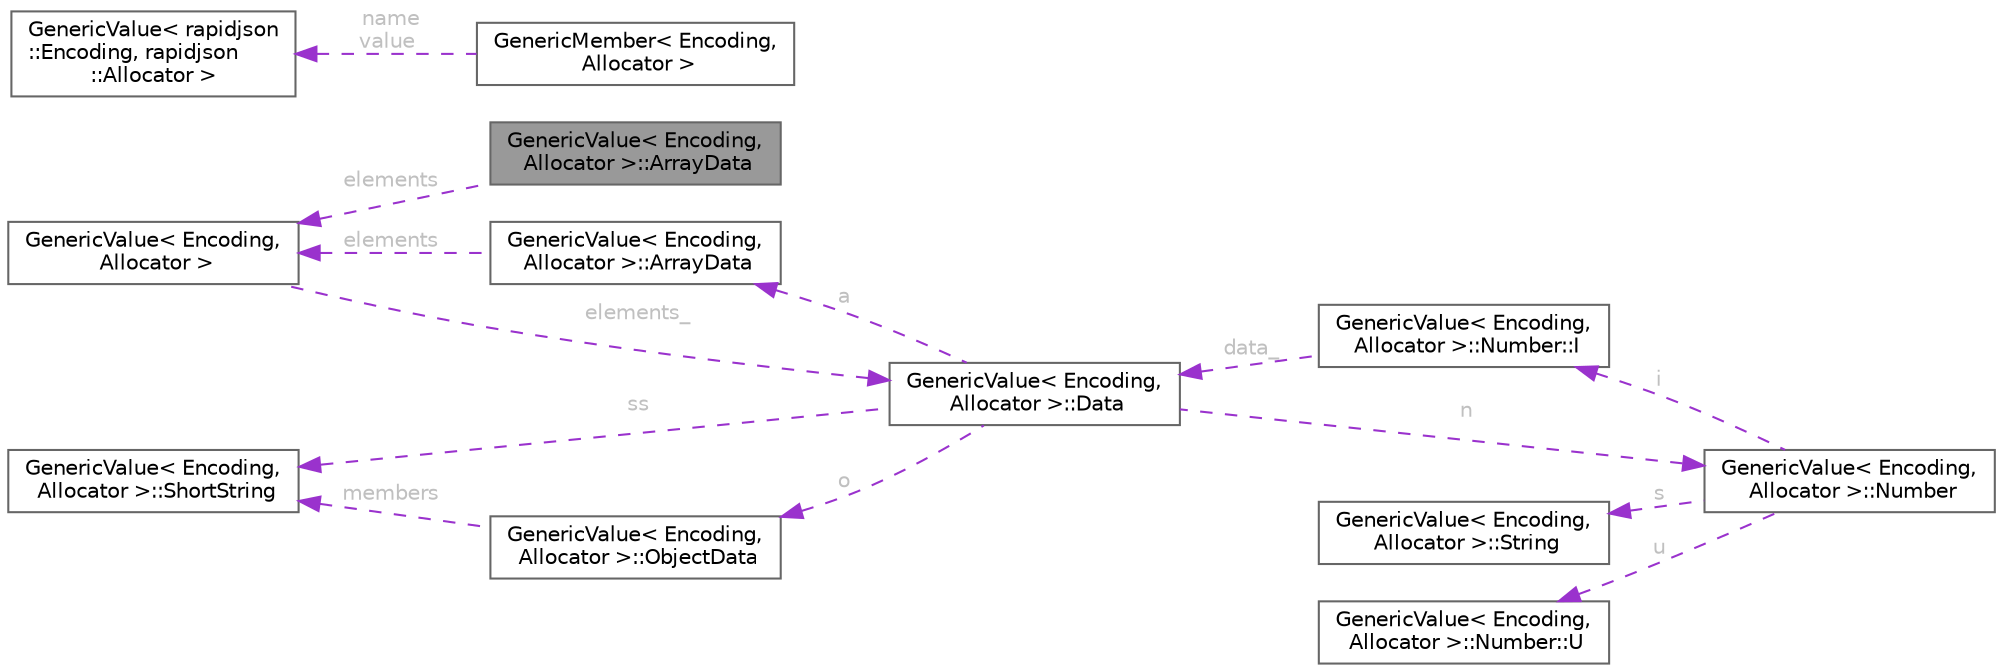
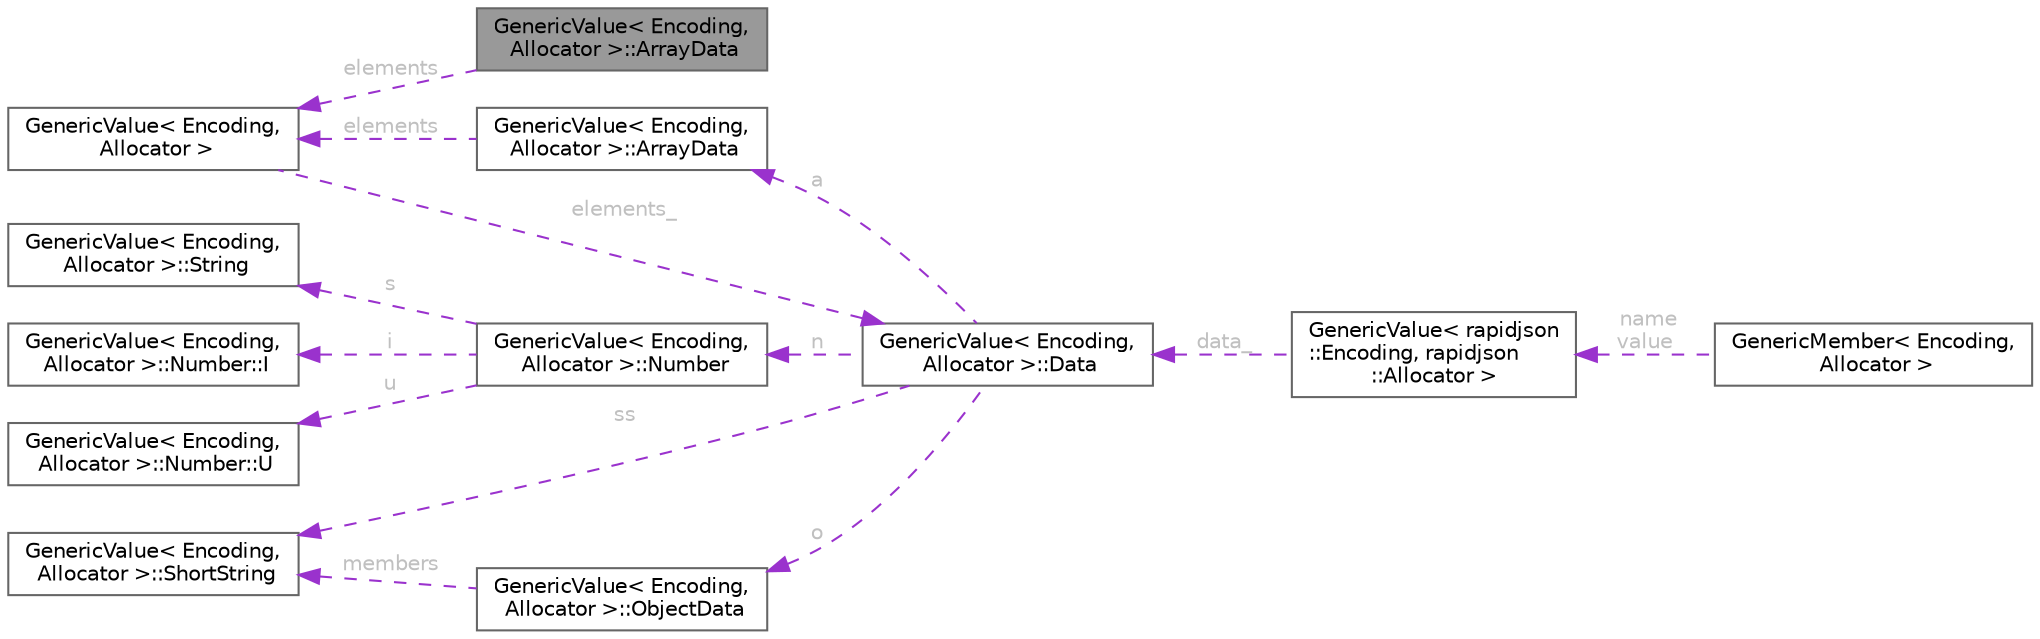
(1260, 364) -> (1233, 355)
